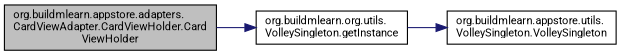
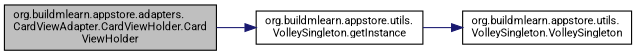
(332, 28) -> (340, 28)
